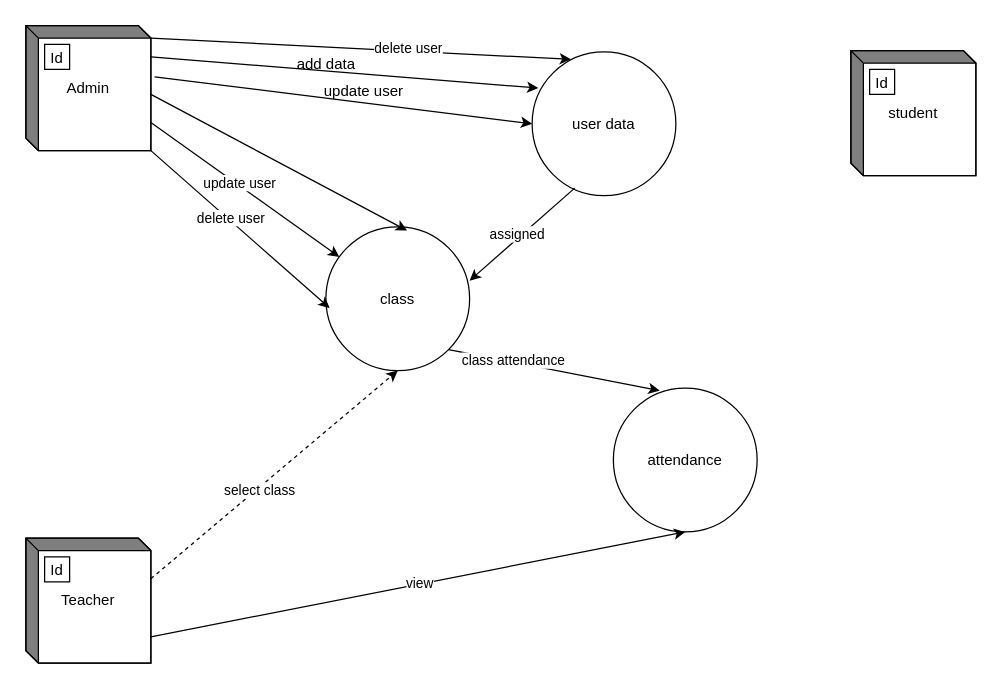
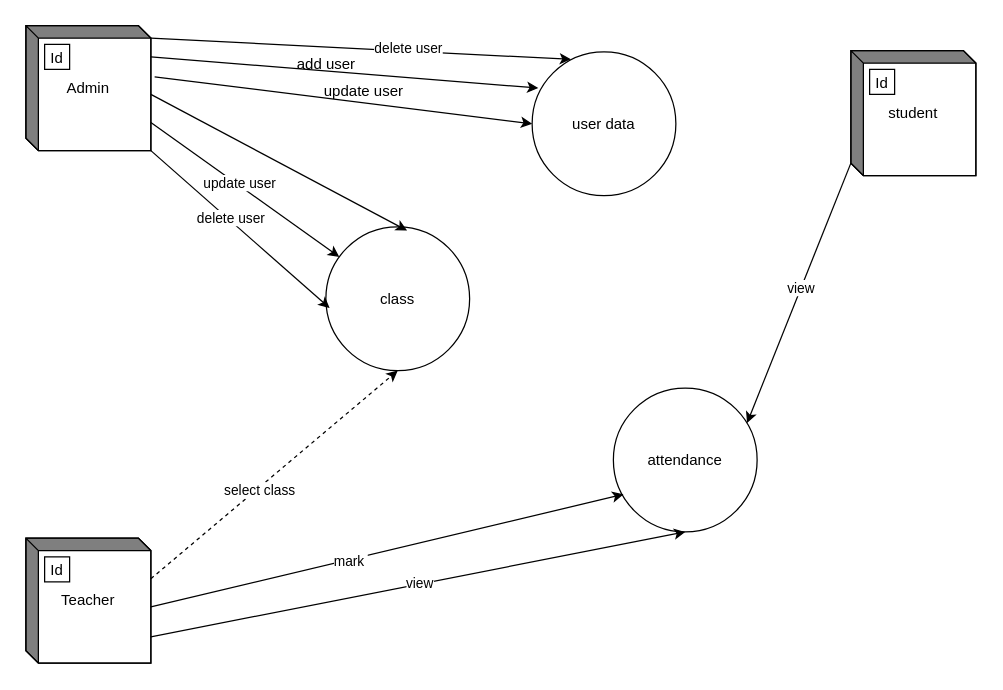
(326, 64) -> (326, 64)
(525, 232) -> none
none -> (800, 291)
(599, 379) -> none
none -> (384, 551)
